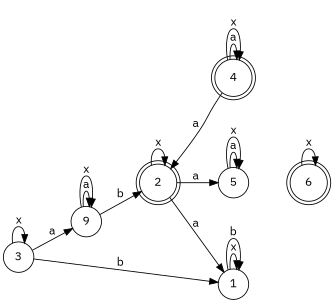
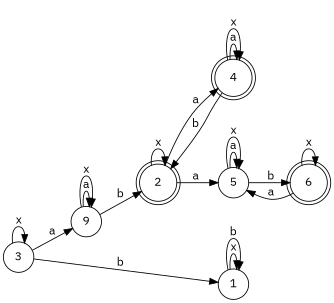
(196, 124) -> (196, 124)
none -> (265, 183)
none -> (274, 199)
(194, 231) -> (184, 127)
